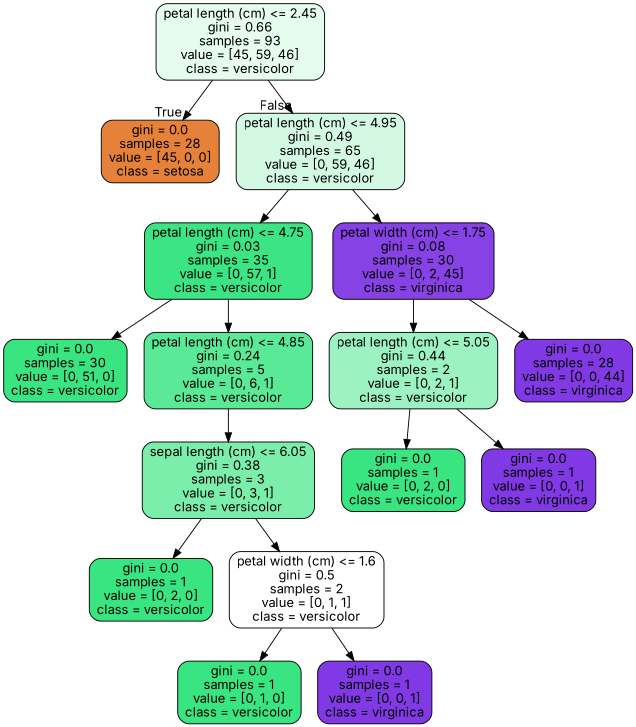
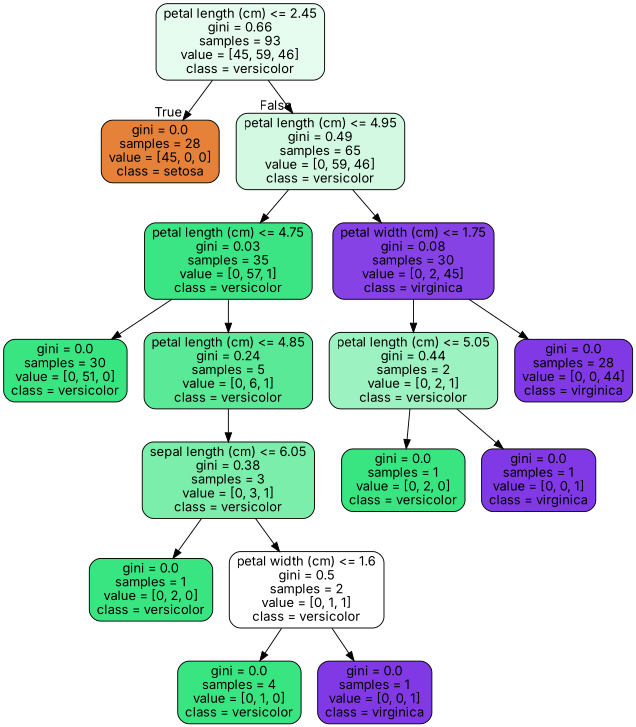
(239, 692) -> (239, 692)
